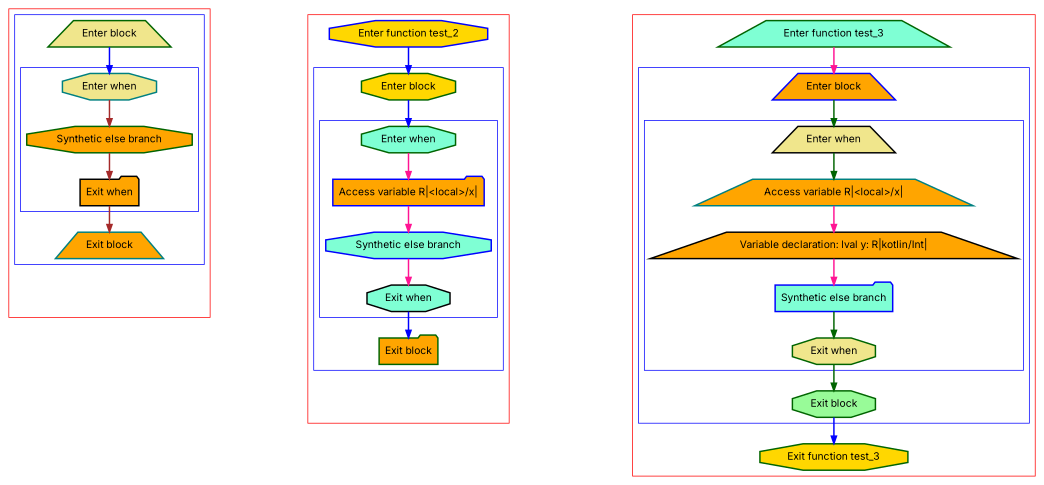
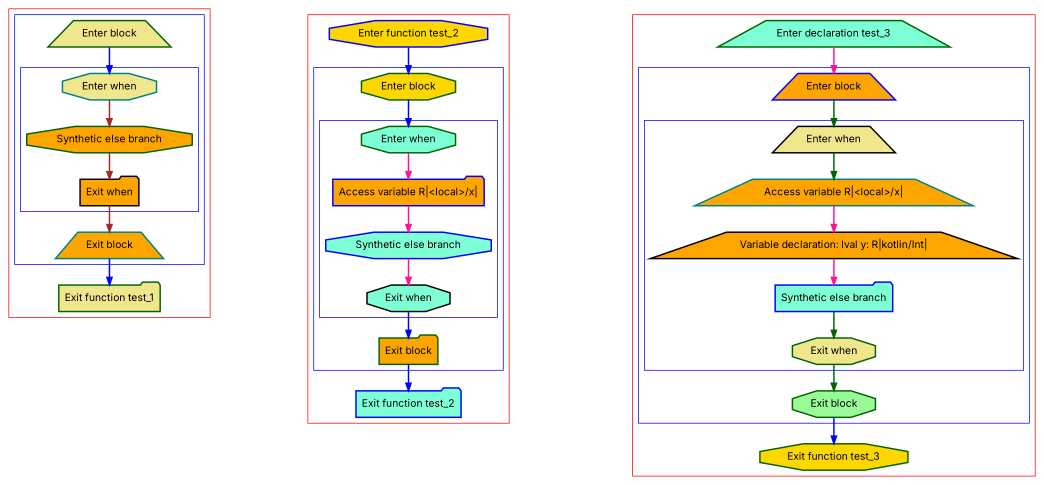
(834, 34) -> (834, 34)
none -> (109, 298)
none -> (409, 404)
